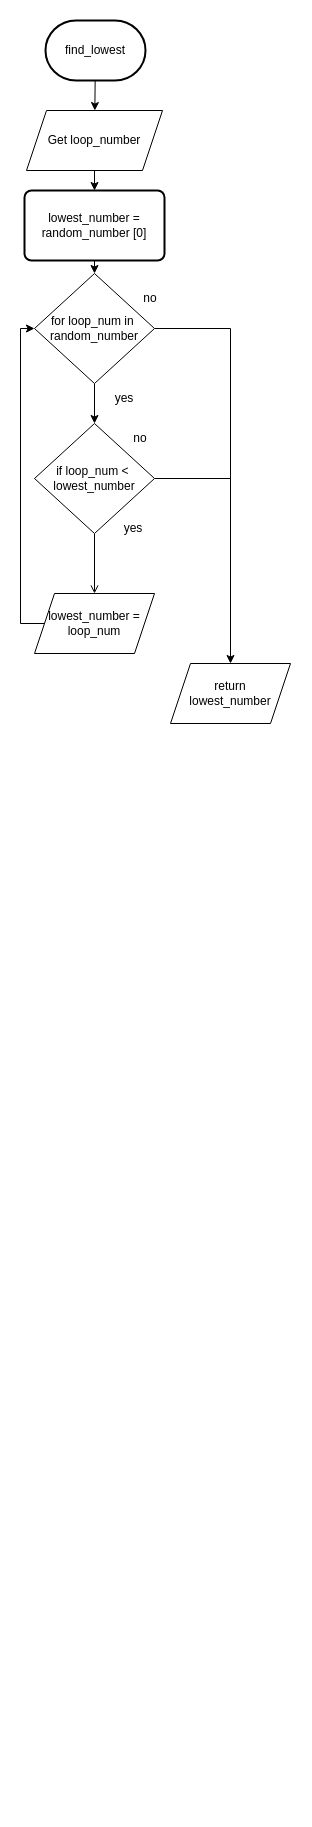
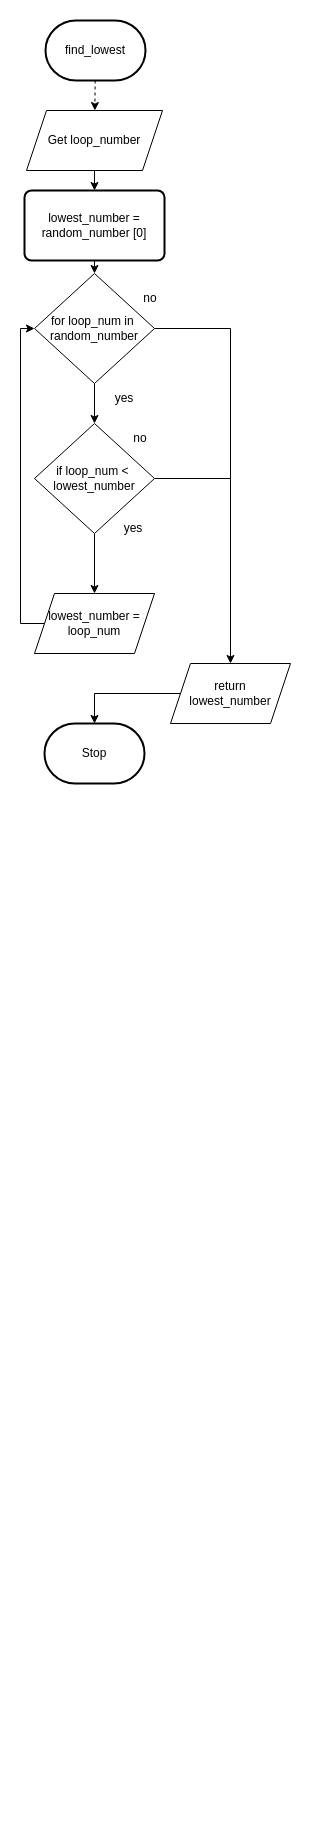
(95, 93) -> (95, 93)
(95, 587) -> (95, 585)
none -> (127, 694)
none -> (95, 754)
